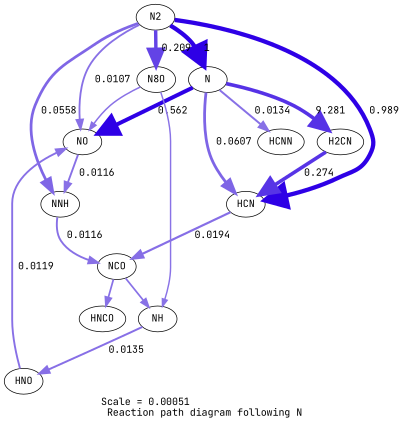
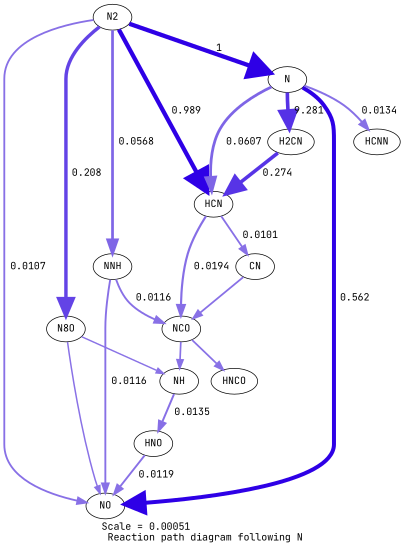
(173, 48) -> (84, 173)
(56, 111) -> (133, 142)
(73, 169) -> (105, 381)
none -> (255, 267)
